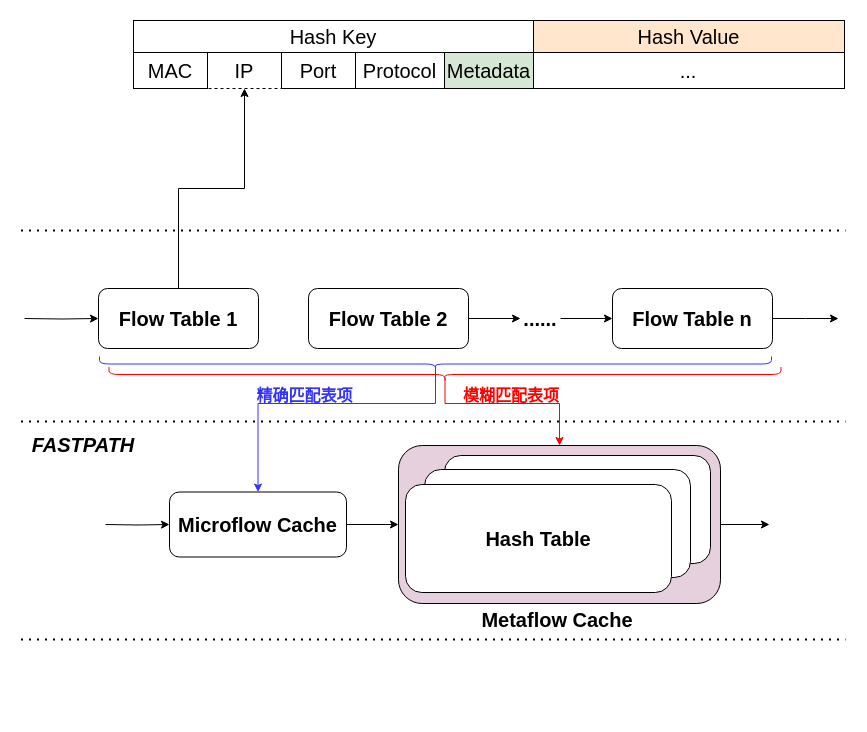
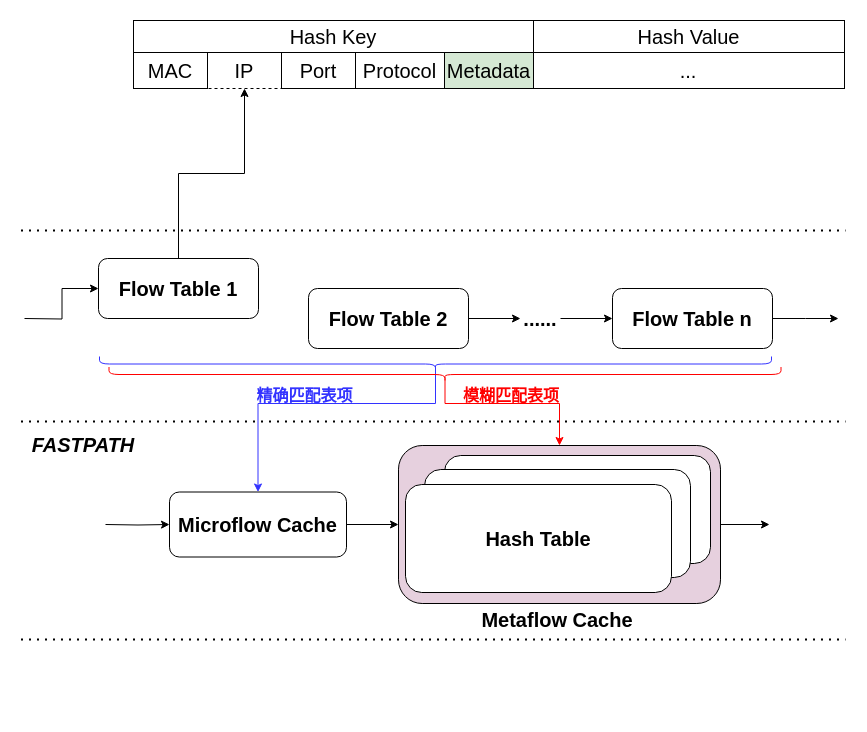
(689, 37) -> (689, 37)
(179, 319) -> (179, 289)
